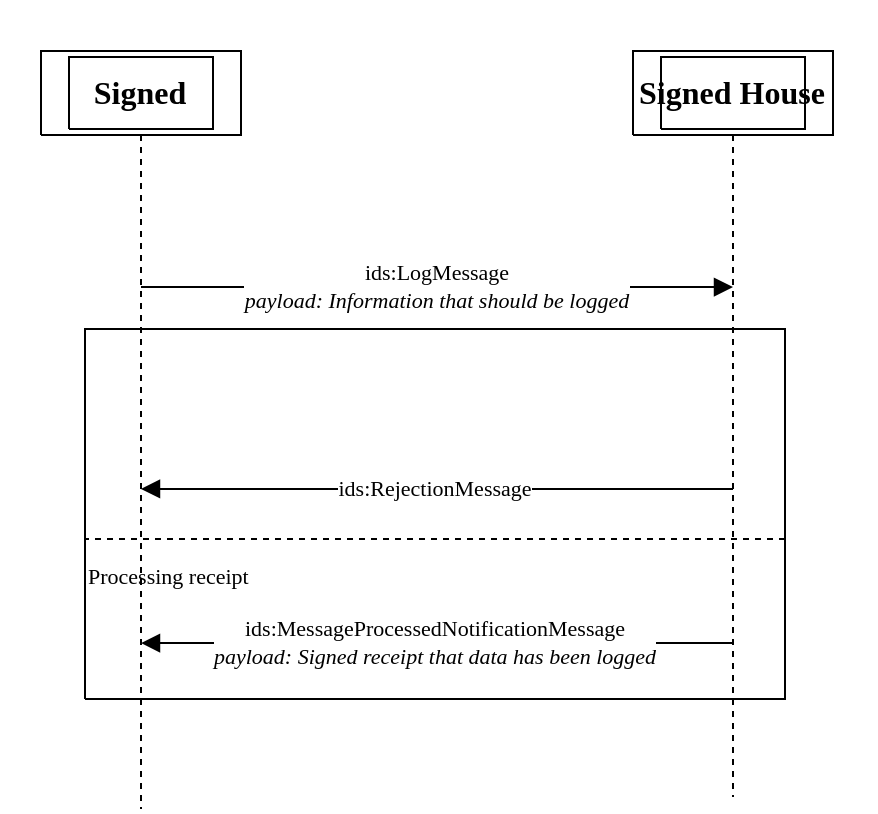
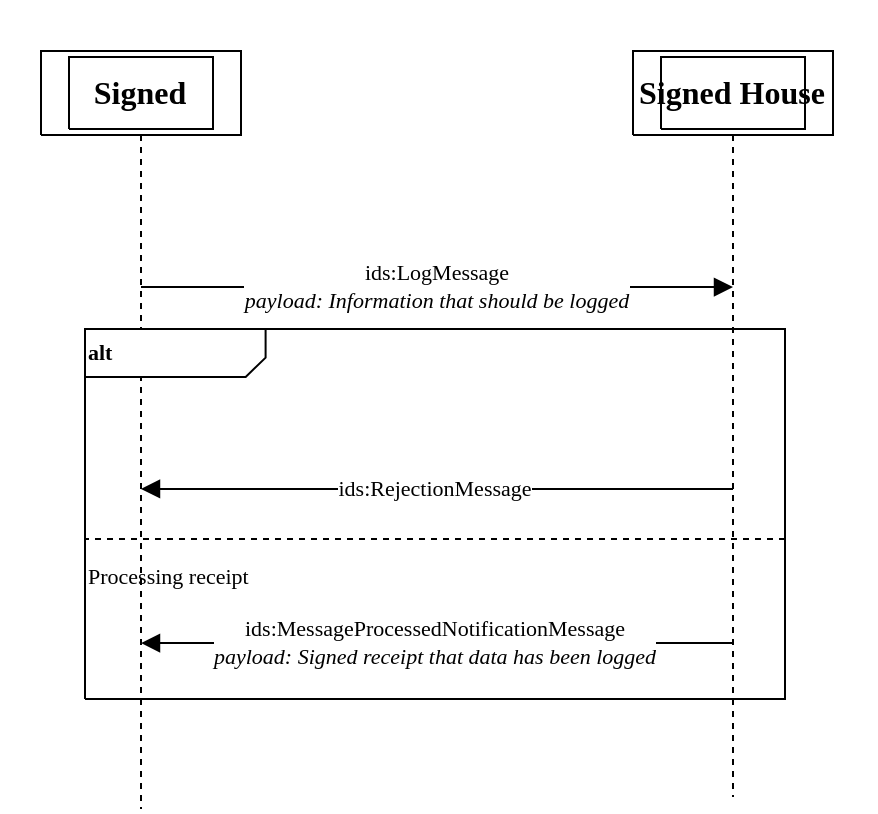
none -> (435, 353)
